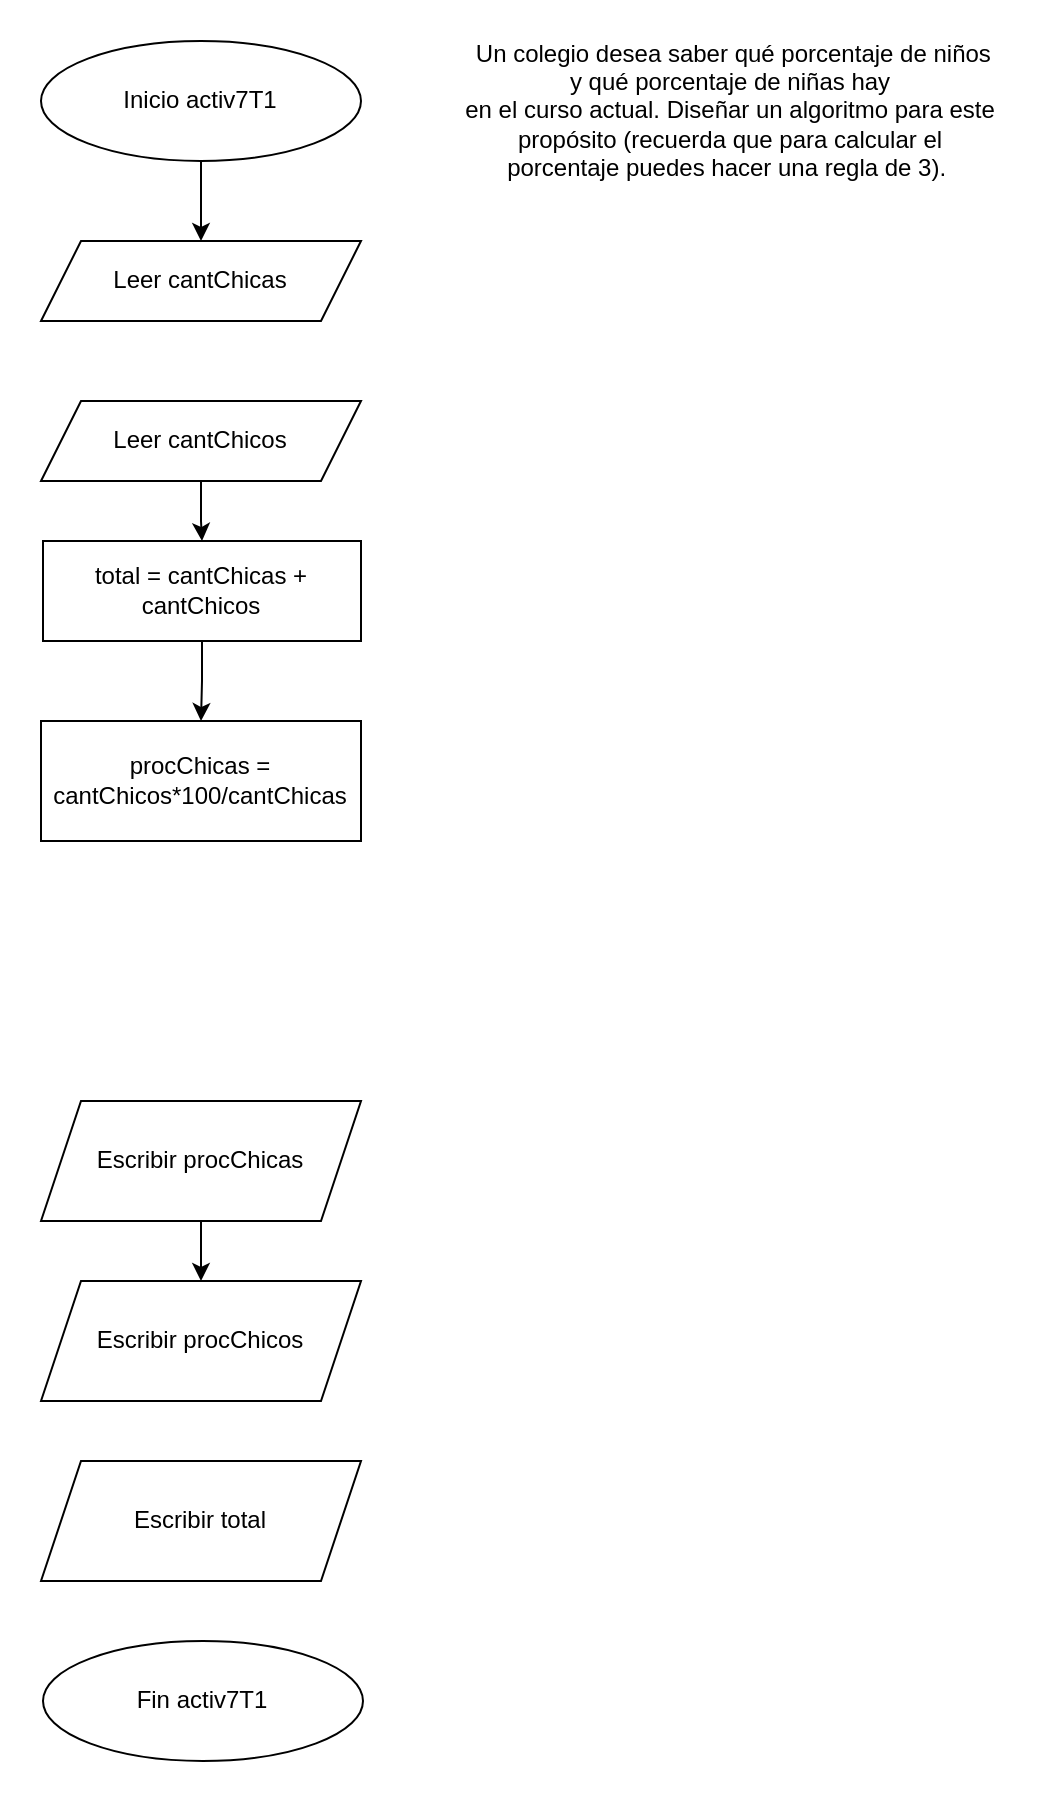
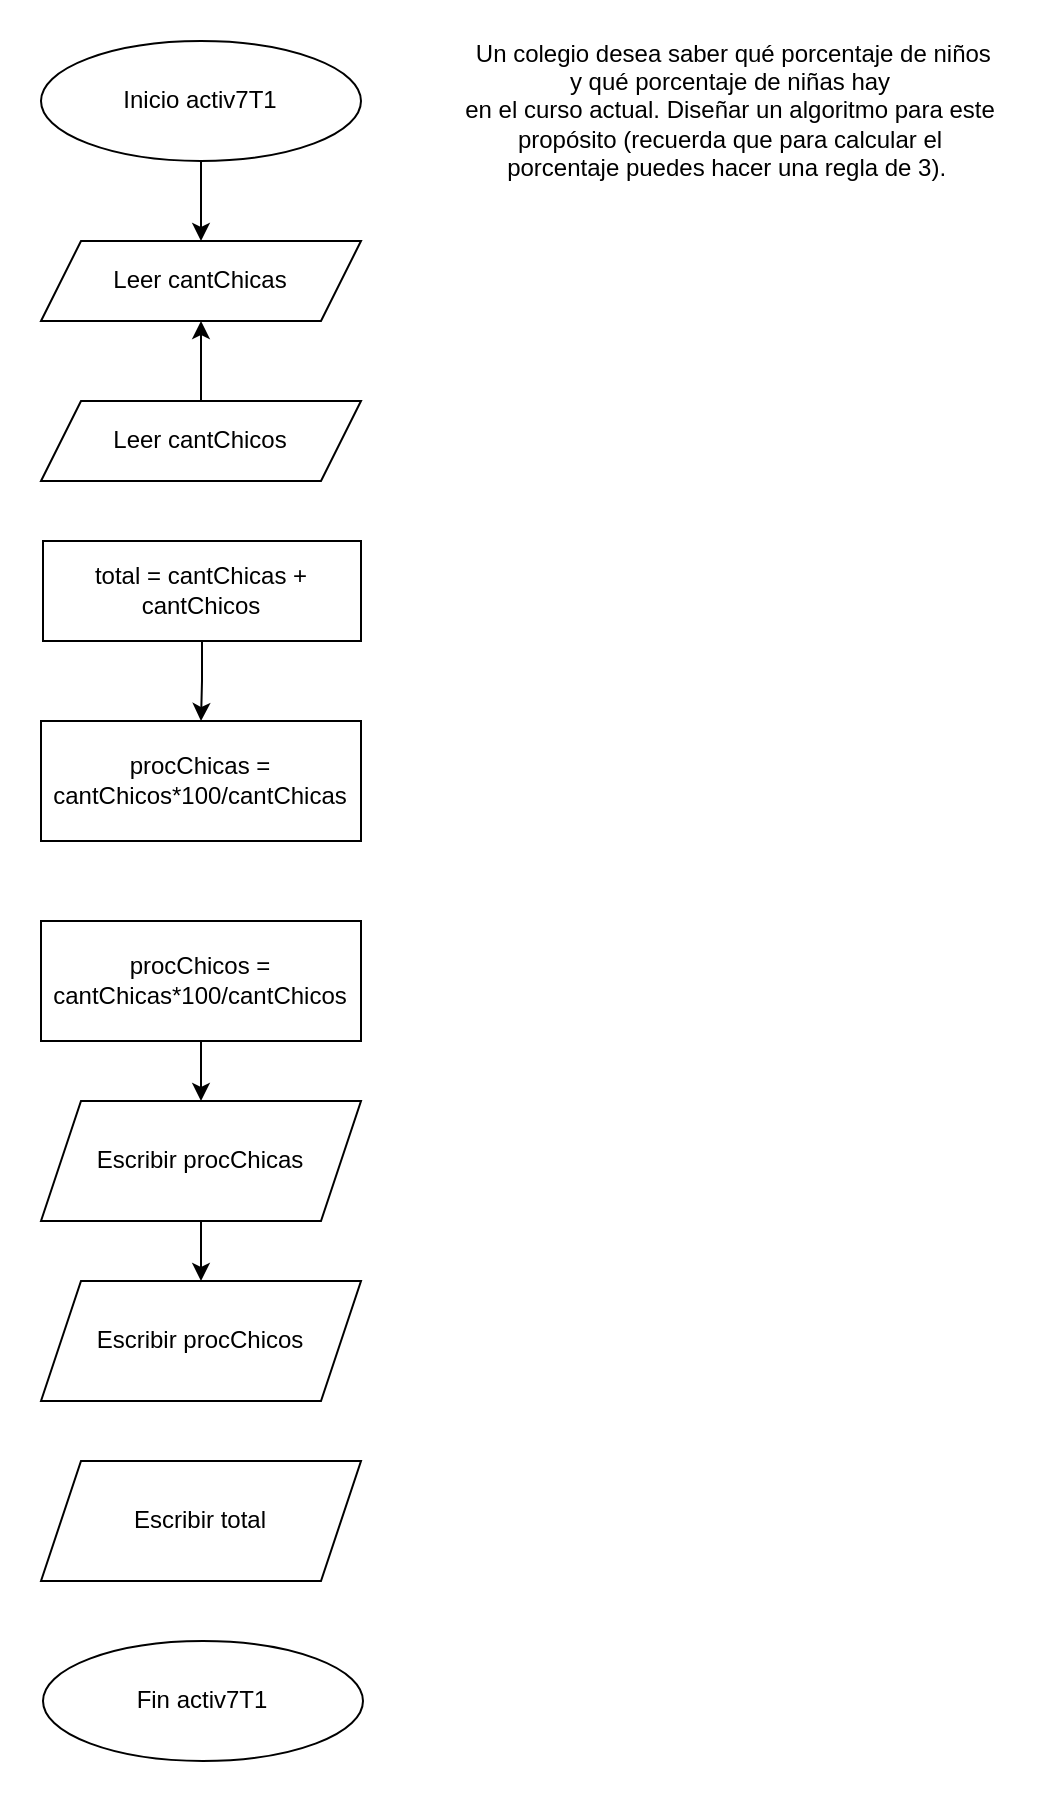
(201, 504) -> (201, 368)
none -> (201, 981)
none -> (201, 1078)
